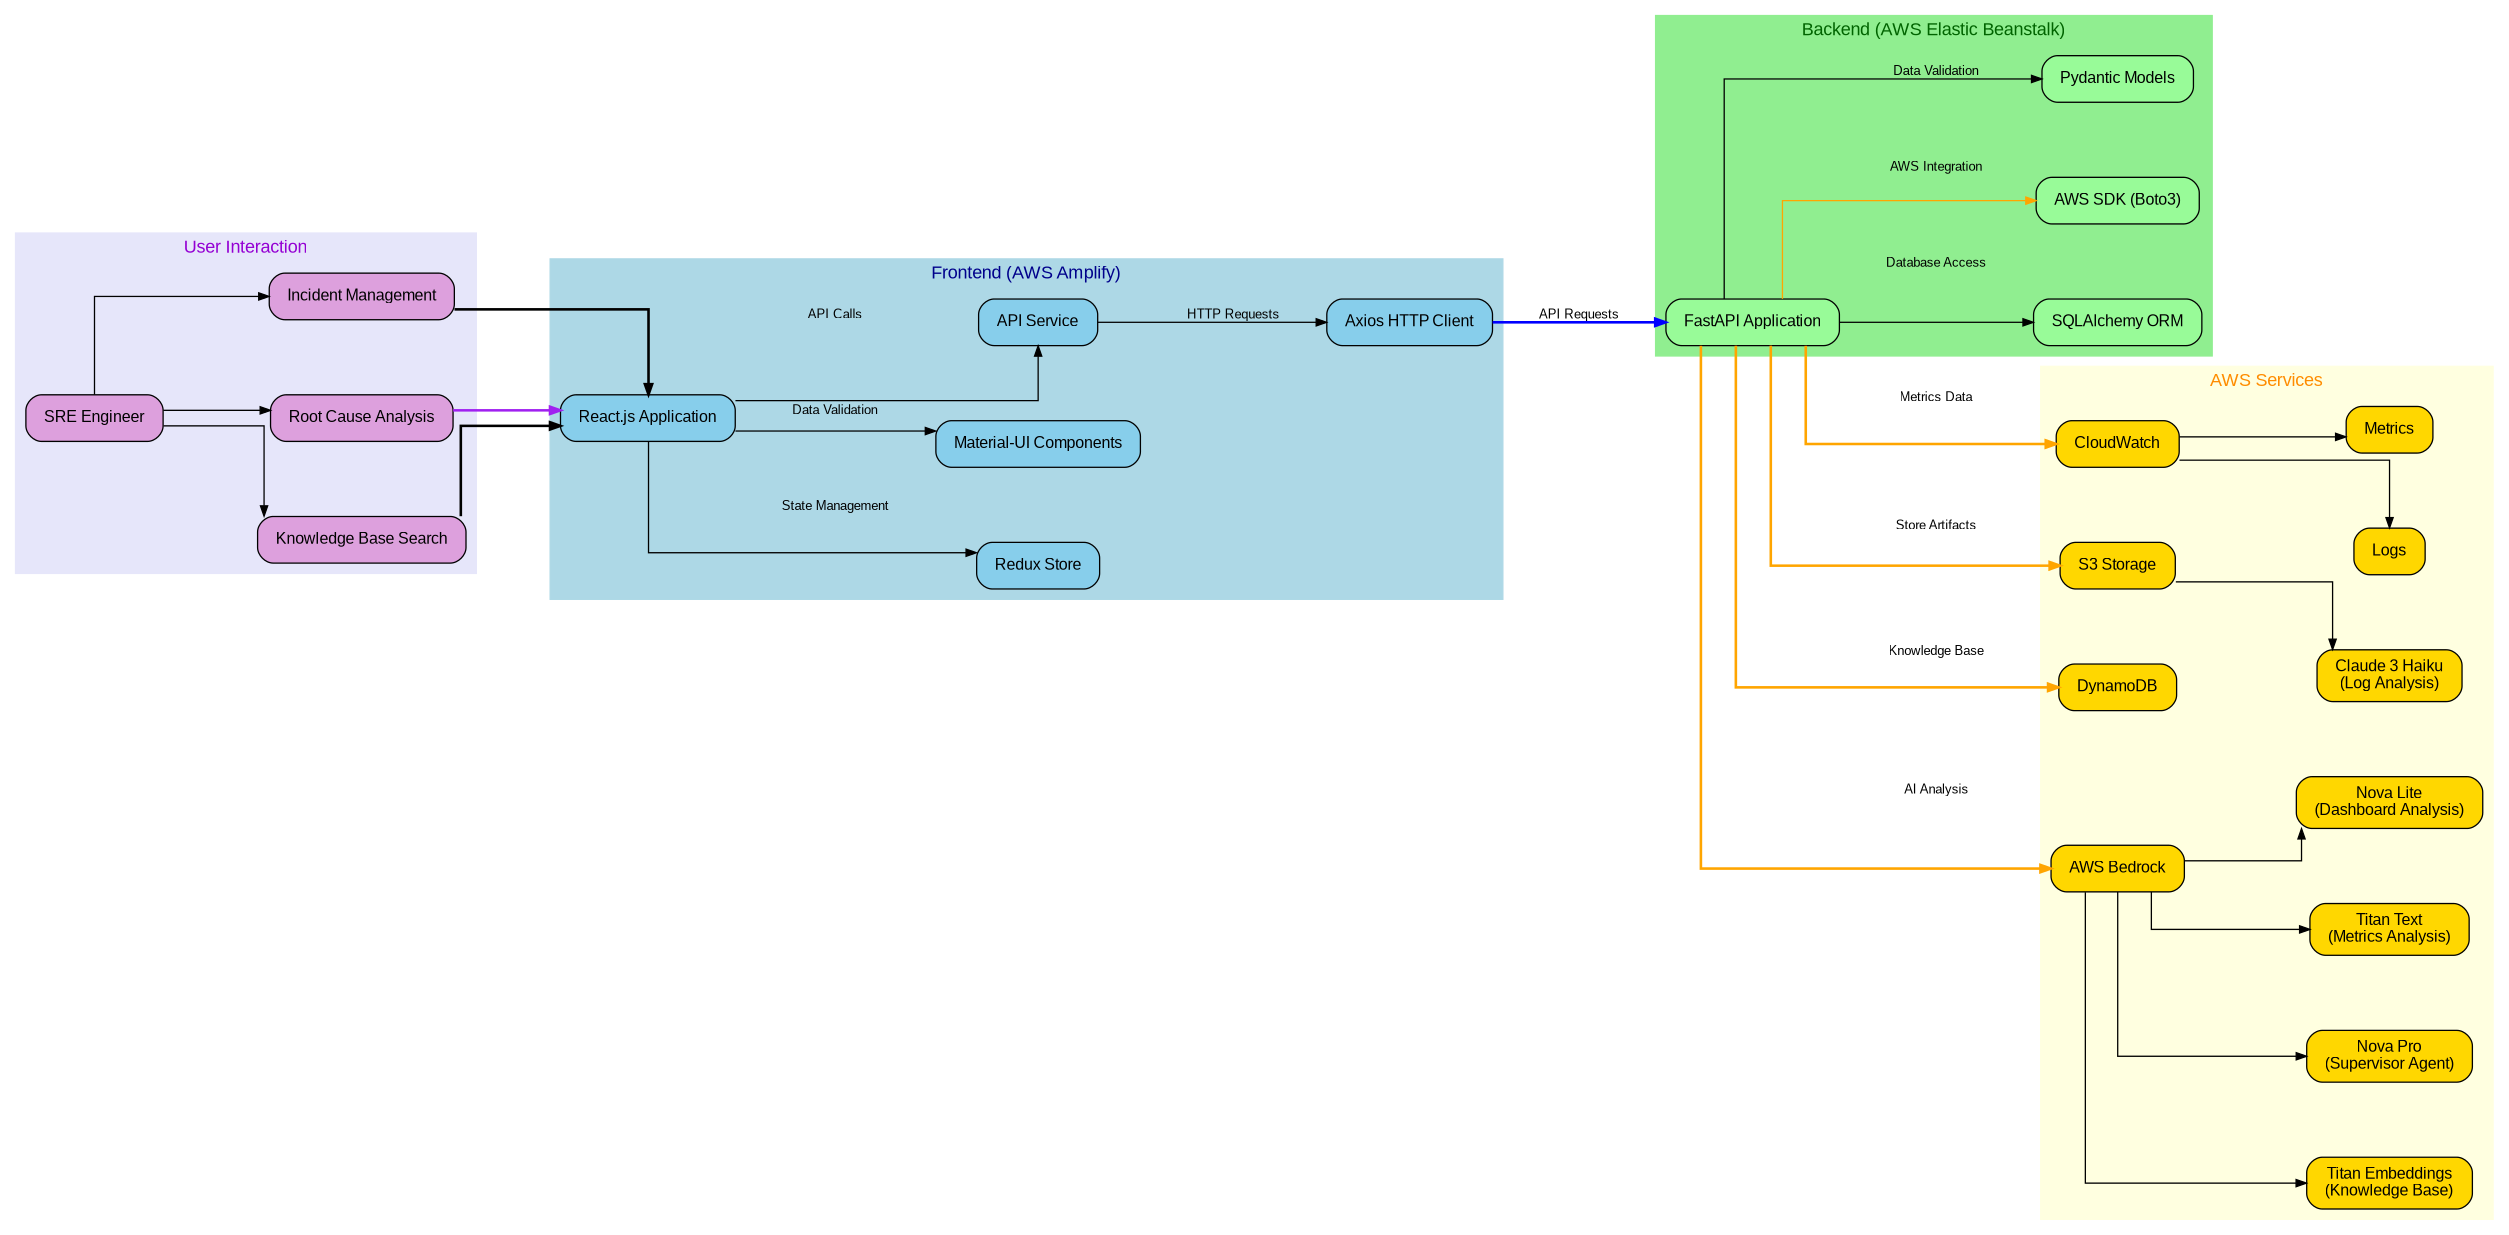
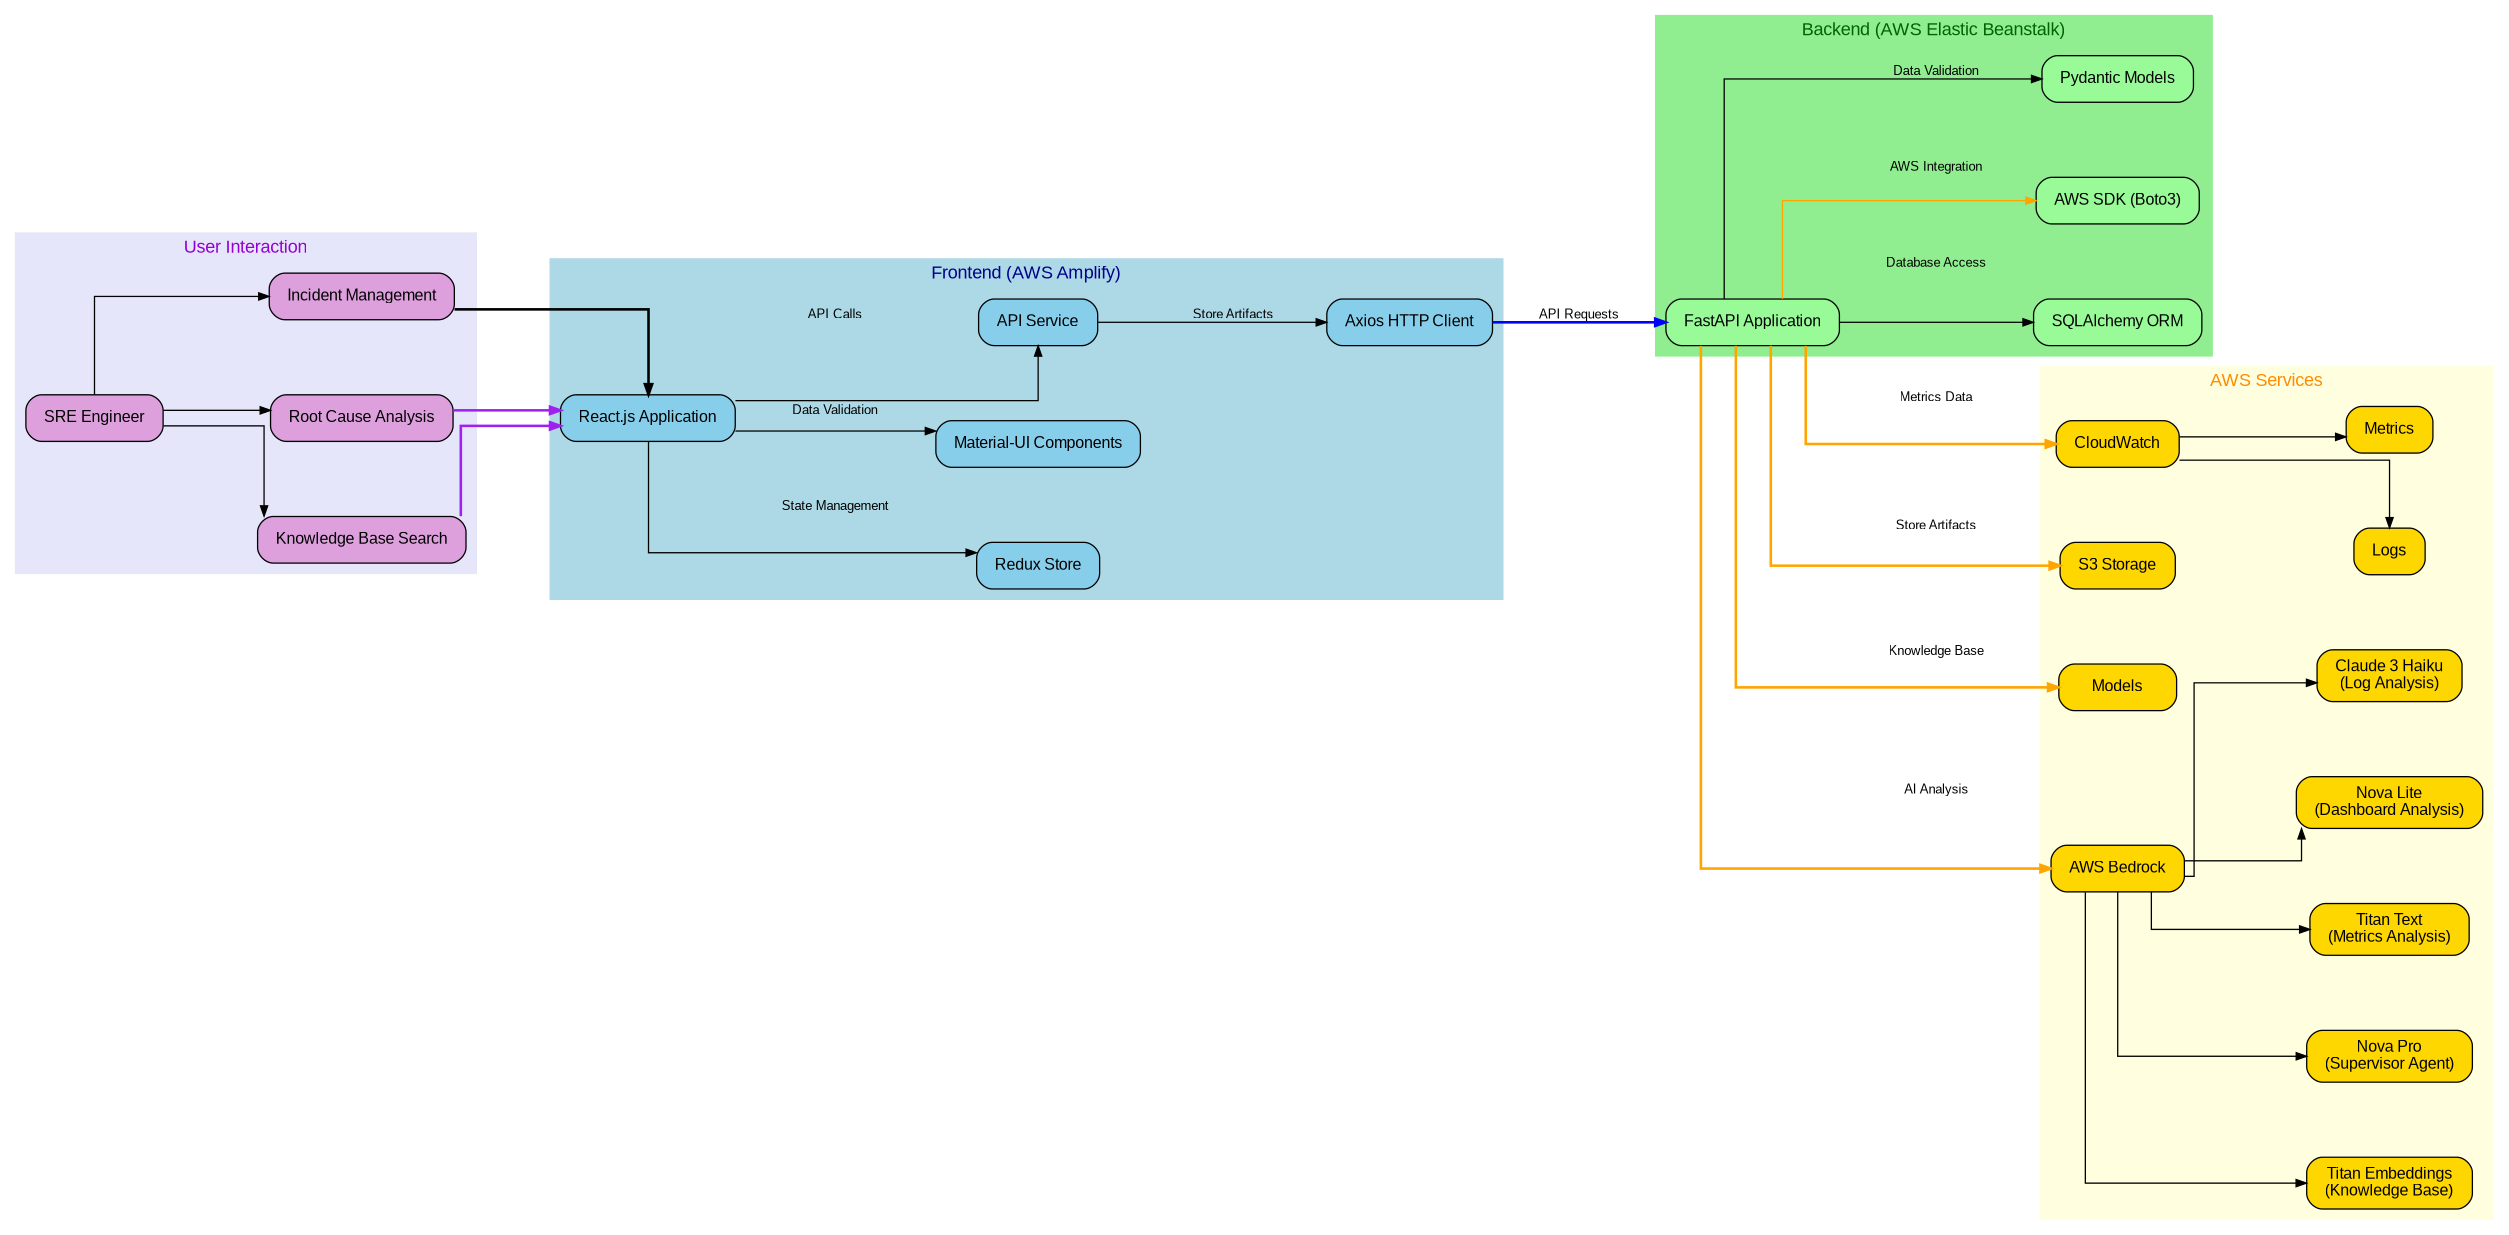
(1234, 315) -> (1234, 315)
(461, 426) -> (461, 426)
(2283, 582) -> (2194, 728)
(2118, 687) -> (2118, 687)
